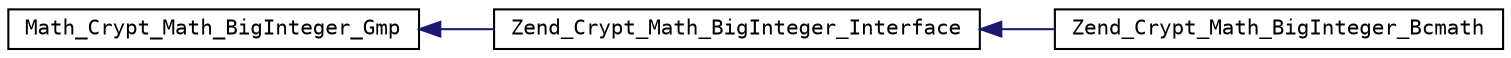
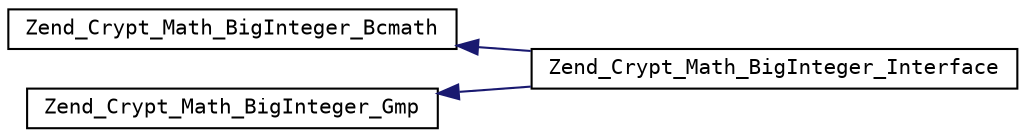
(214, 29) -> (232, 108)
(1028, 29) -> (505, 49)
